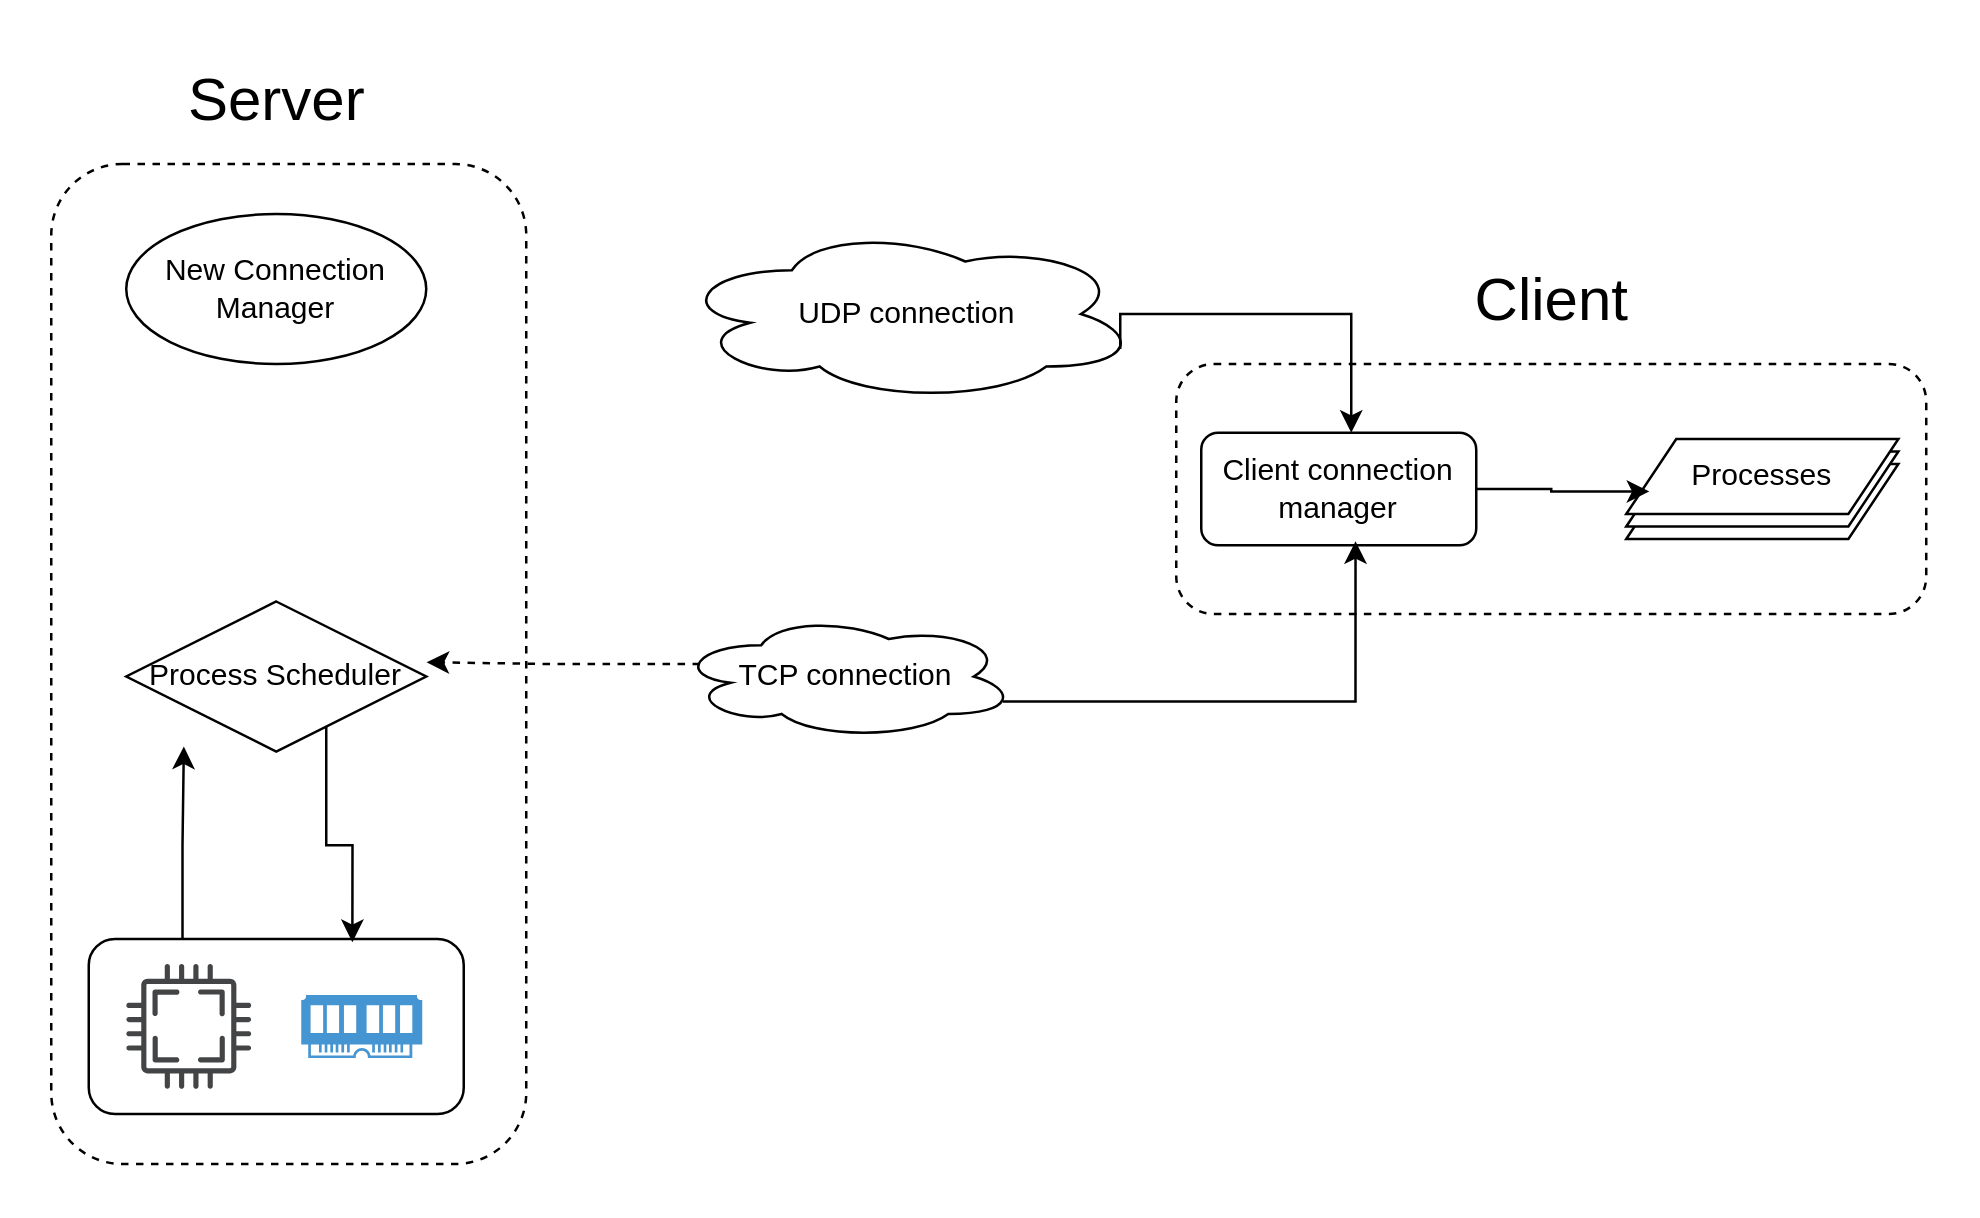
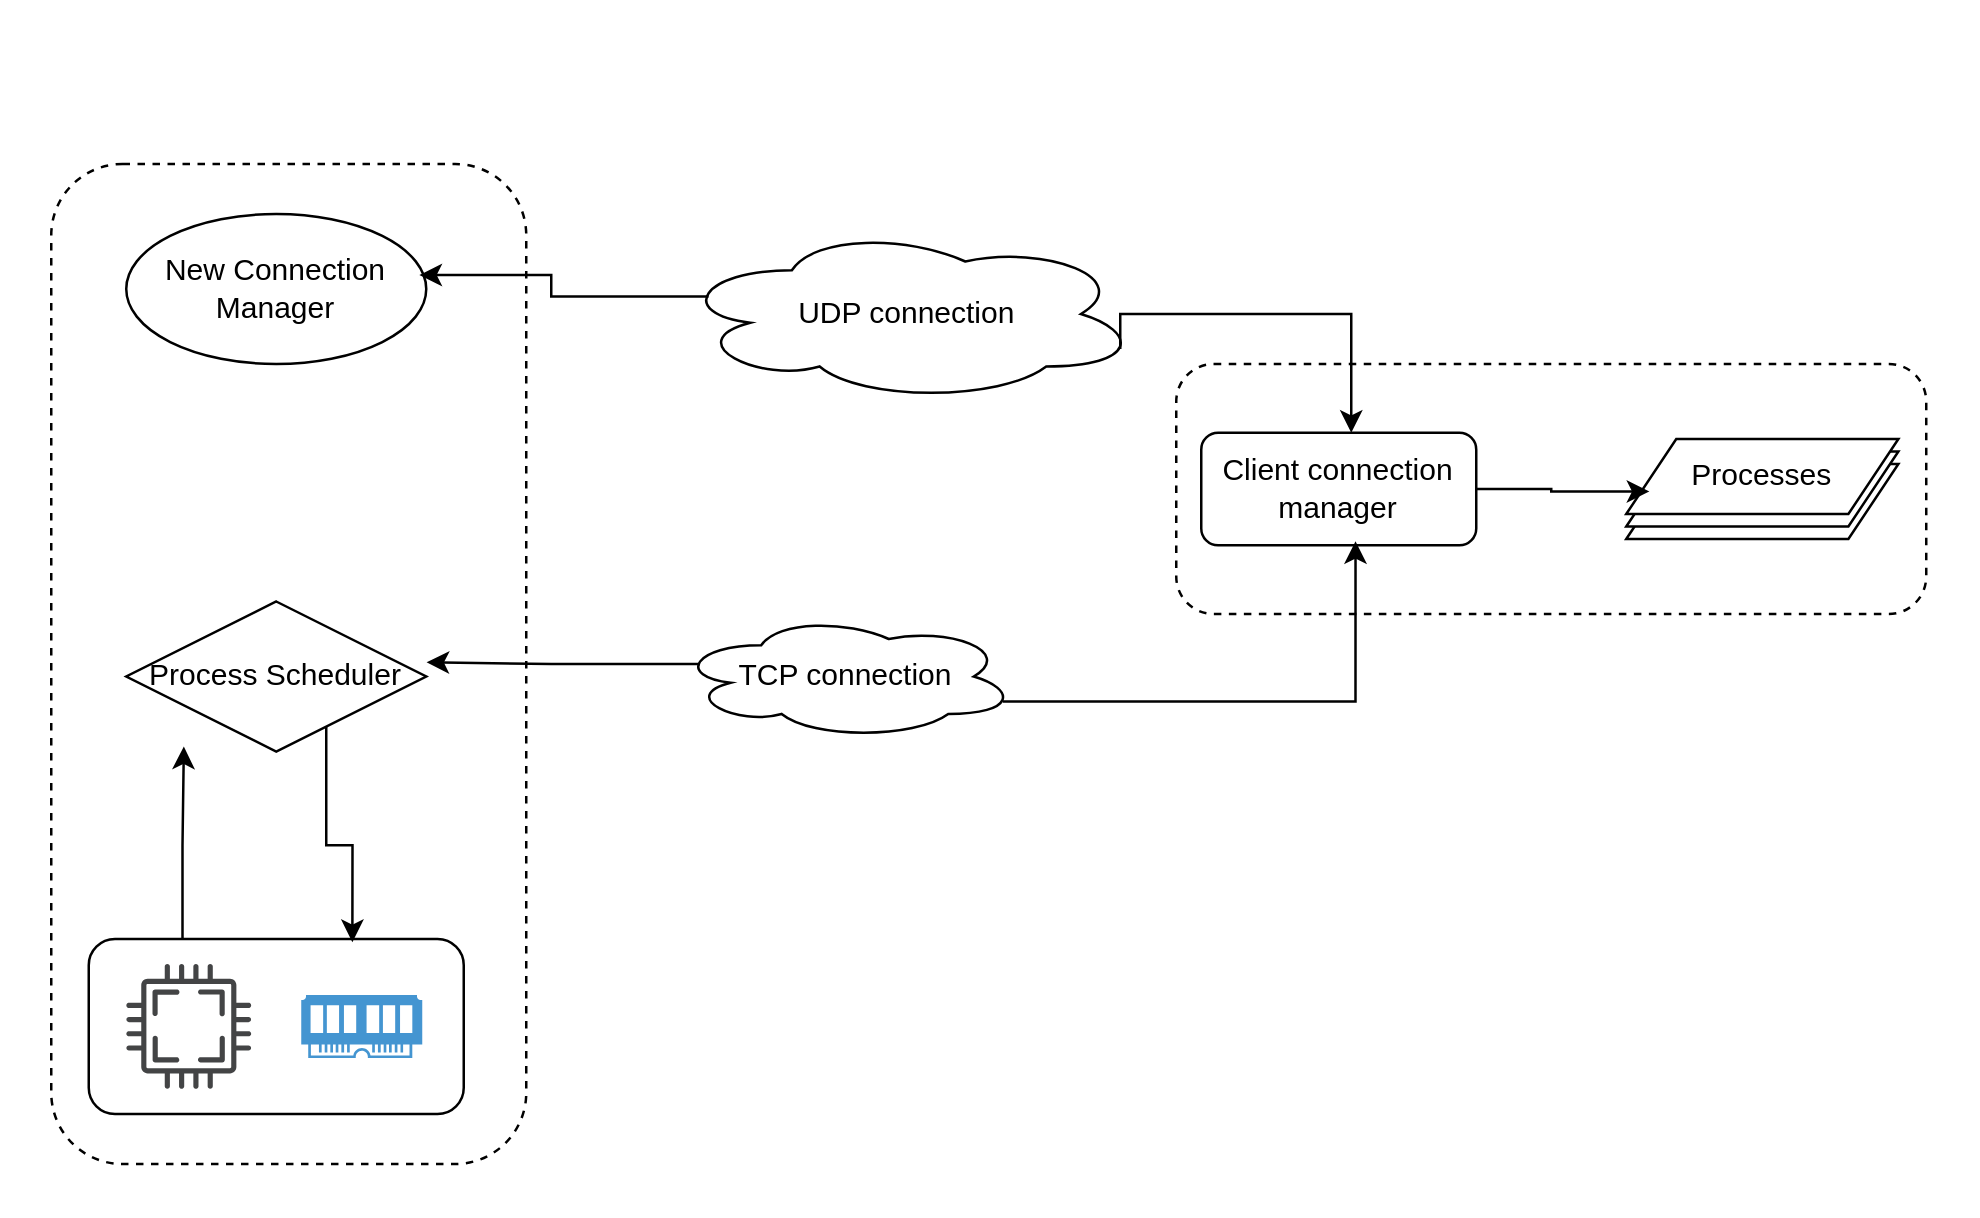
(276, 101) -> none
none -> (561, 296)
(1551, 301) -> none
(569, 664) -> (569, 664)
